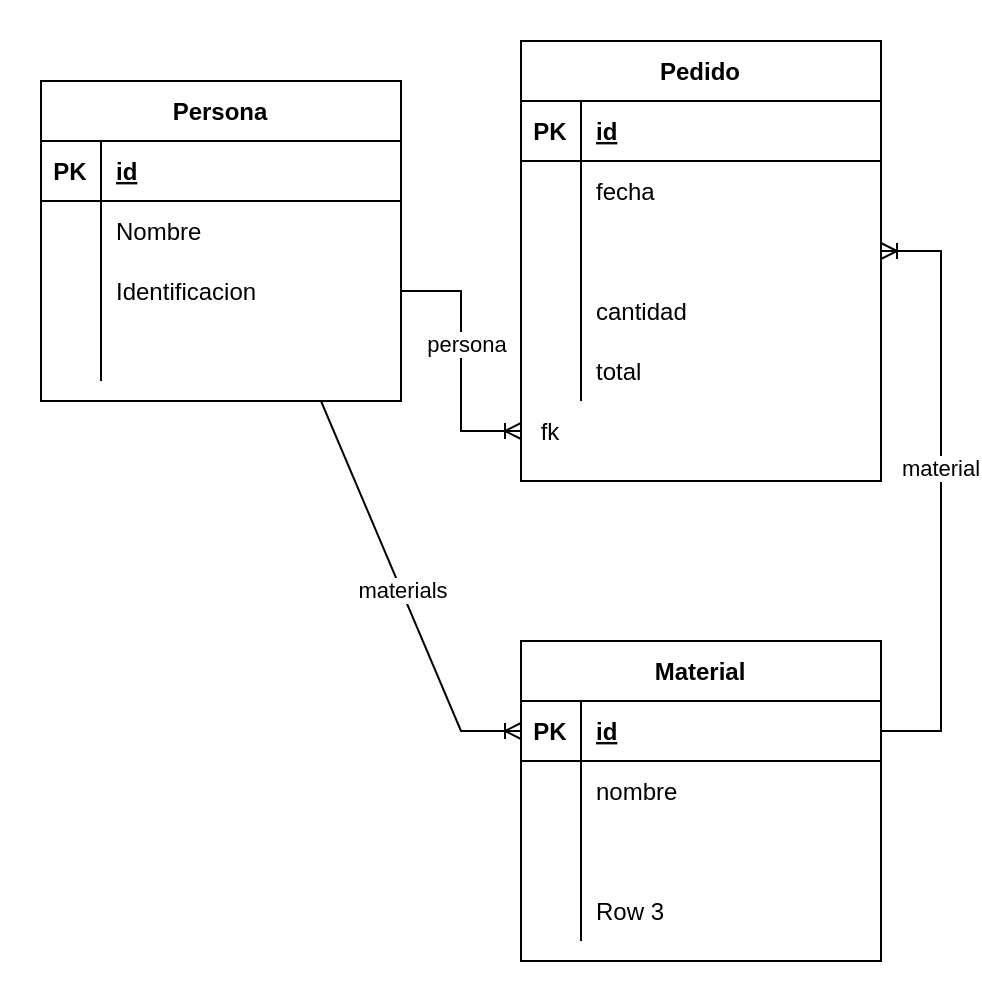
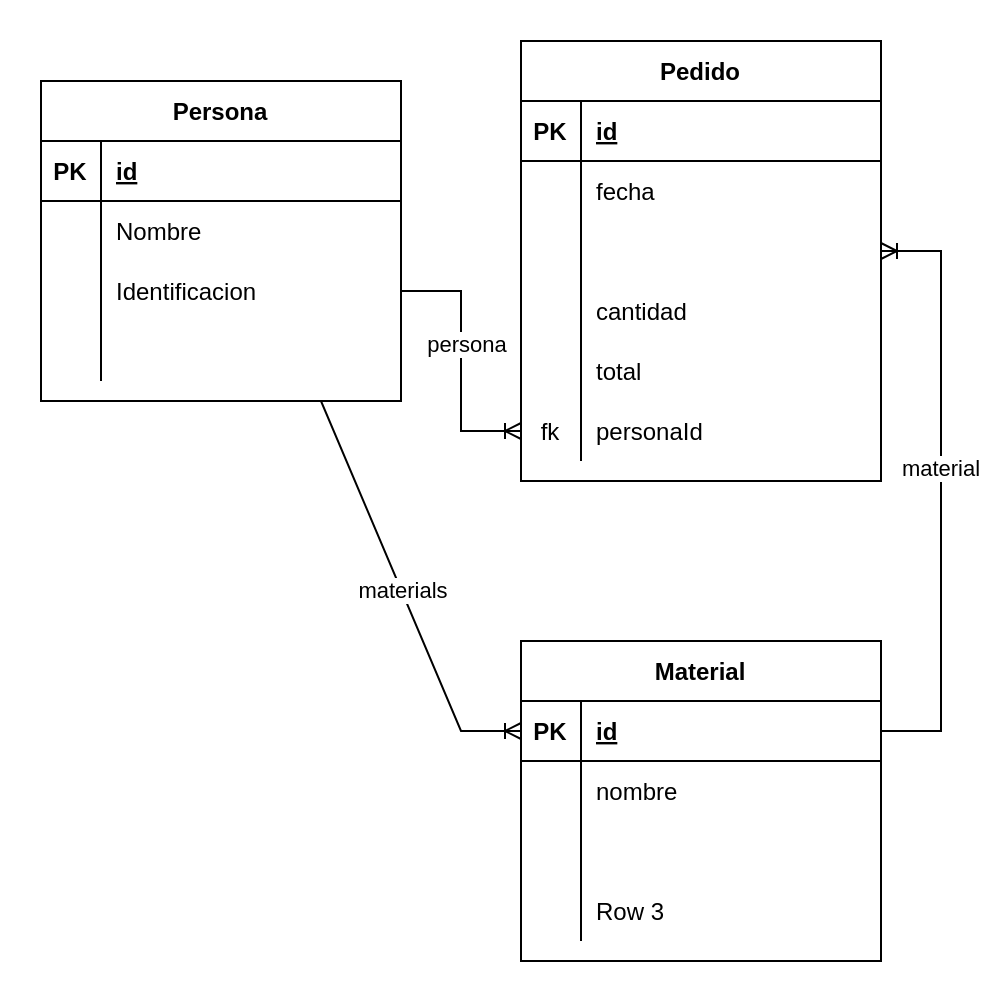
none -> (731, 431)
